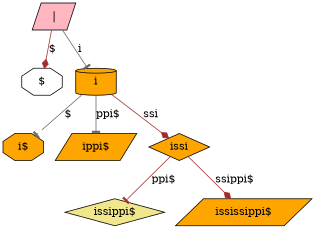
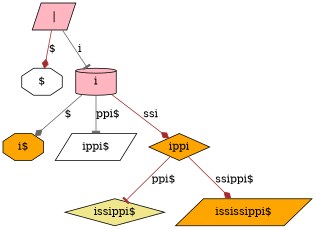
(96, 82) -> (96, 82)
(62, 112) -> (62, 112)
(96, 147) -> (96, 147)
(179, 147) -> (179, 147)
